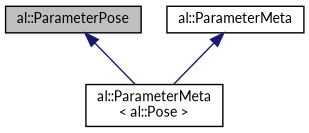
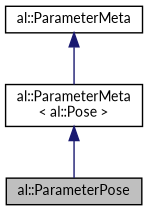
(115, 64) -> (74, 159)
